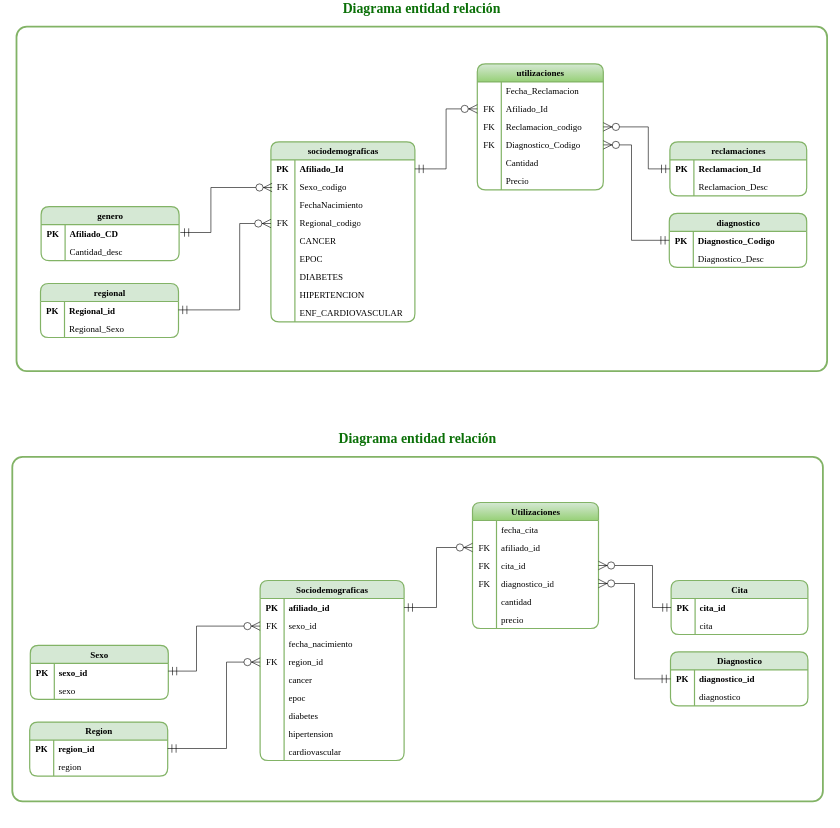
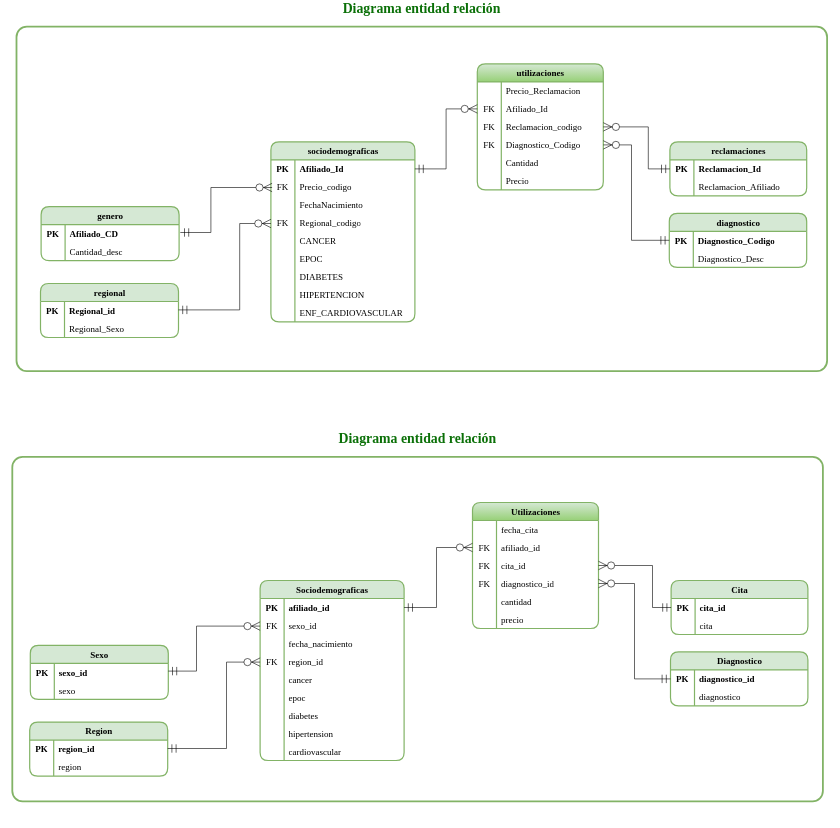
(547, 91) -> (548, 91)
(326, 187) -> (330, 187)
(737, 187) -> (743, 187)
